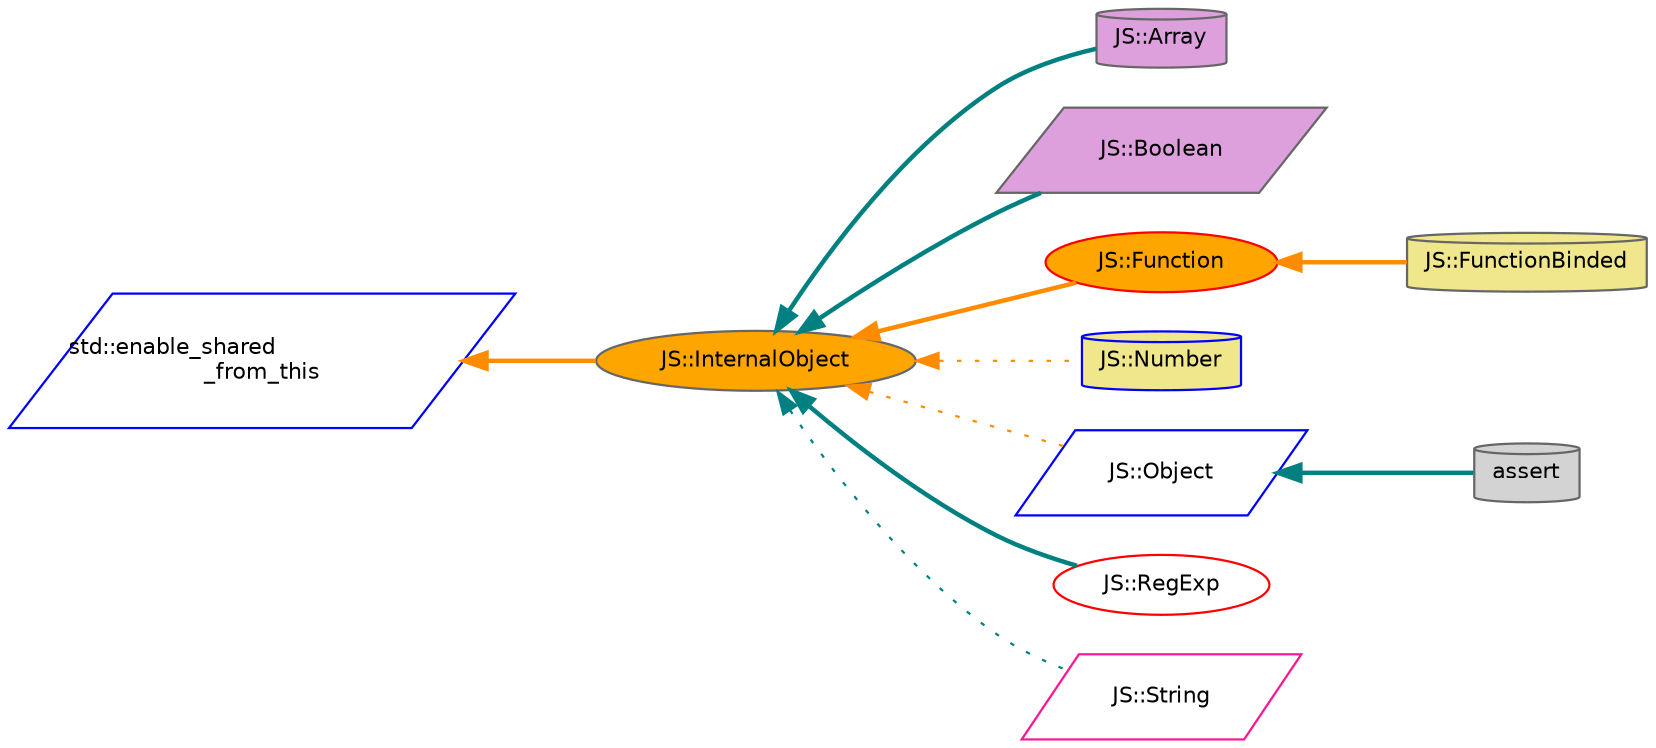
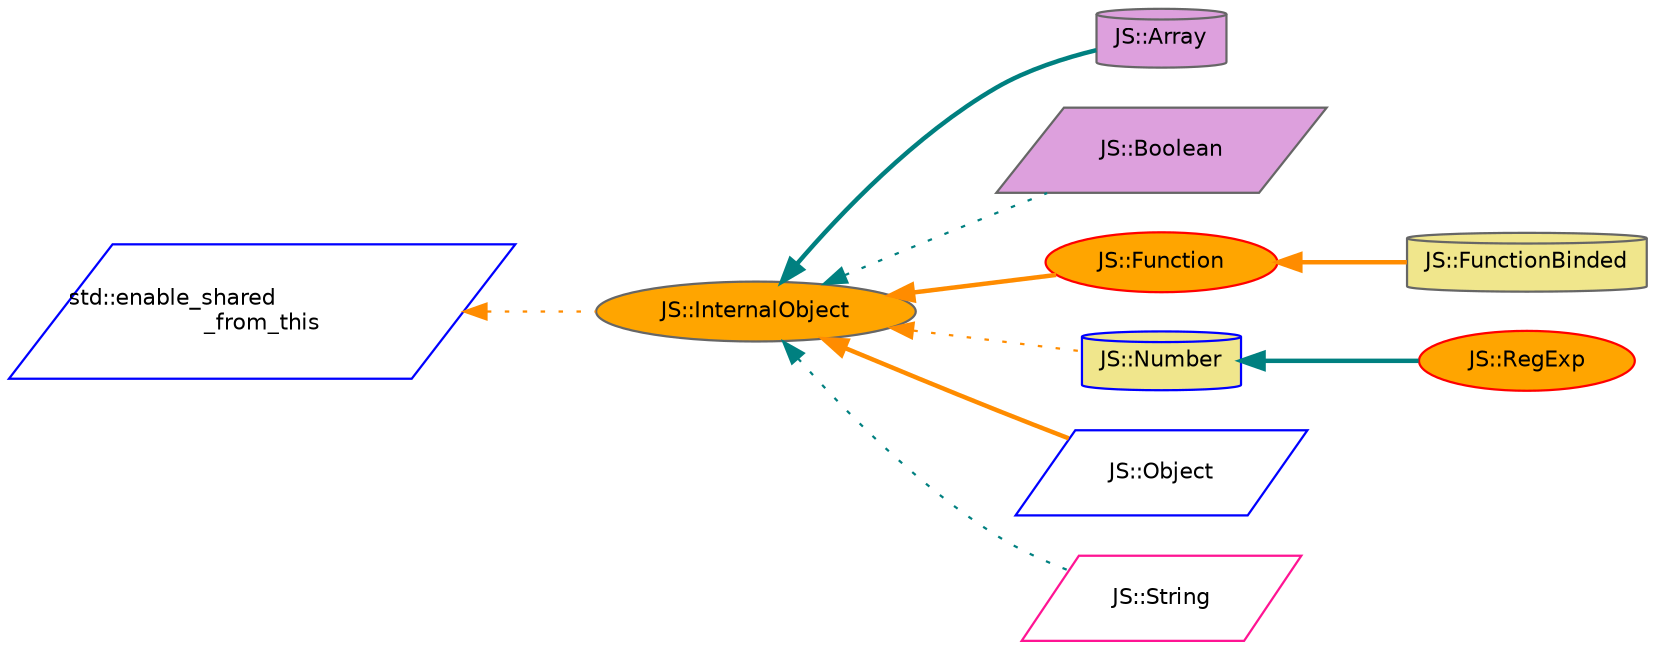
(927, 251) -> (946, 233)
(541, 361) -> (541, 312)
(966, 419) -> (957, 394)
(1527, 473) -> none
(935, 500) -> (1341, 361)
(1161, 585) -> (1527, 361)
